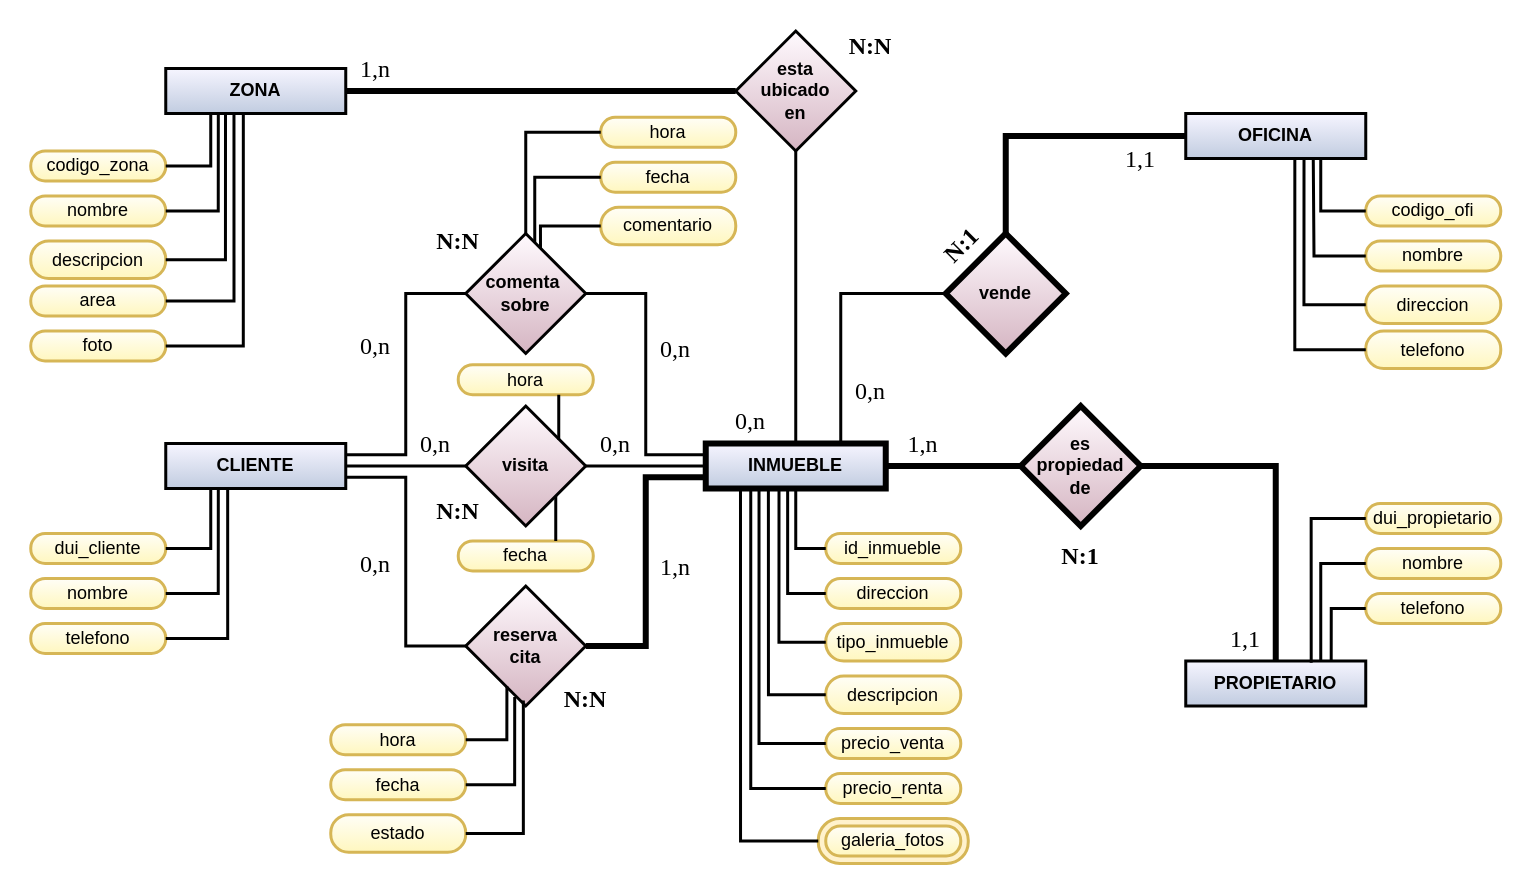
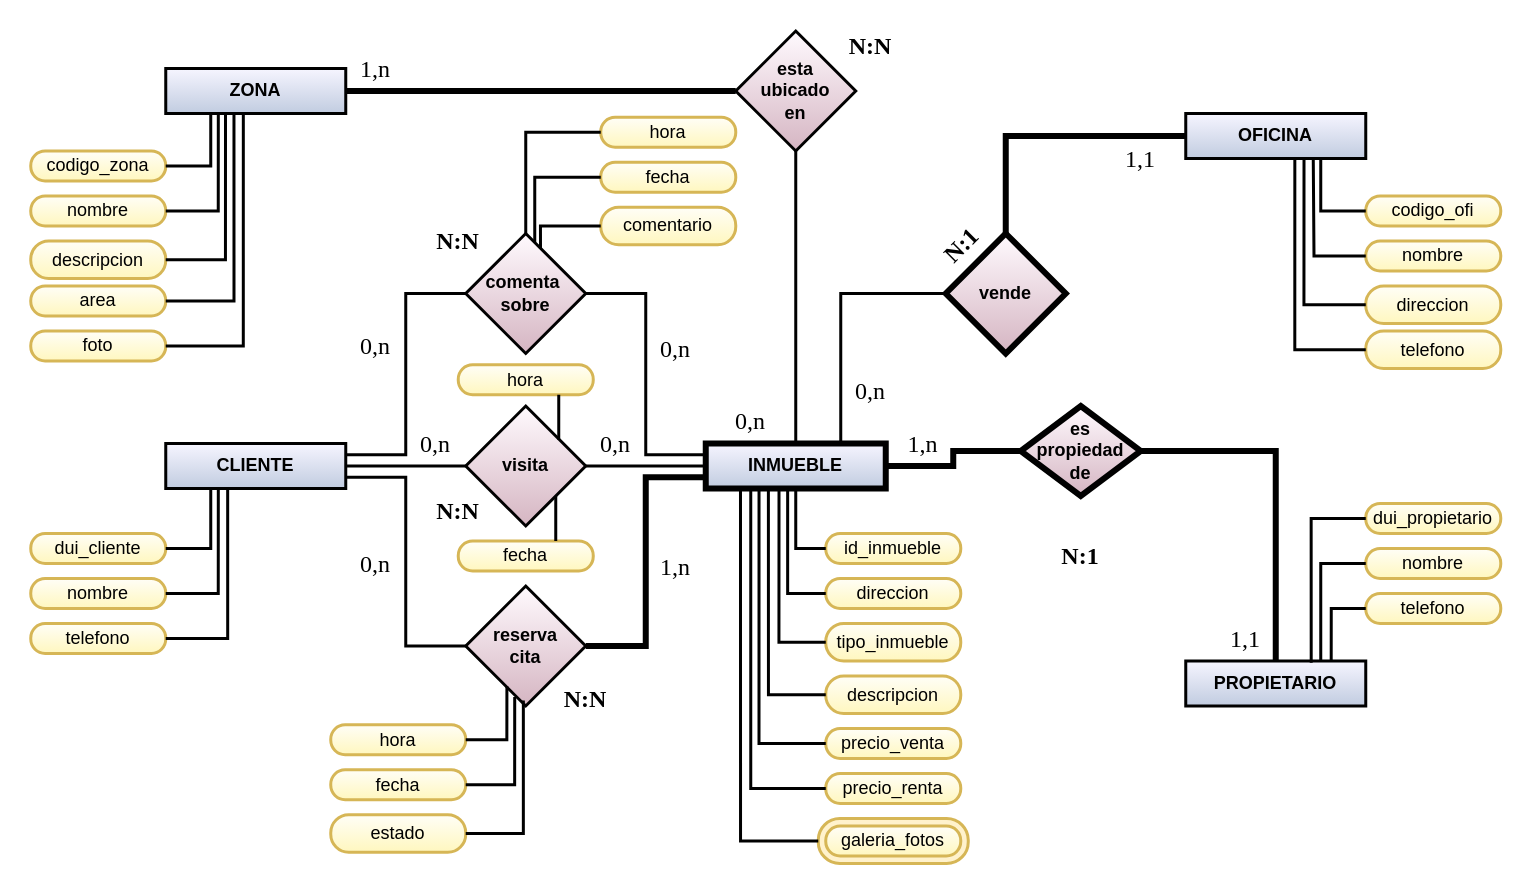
(1081, 466) -> (1081, 451)
